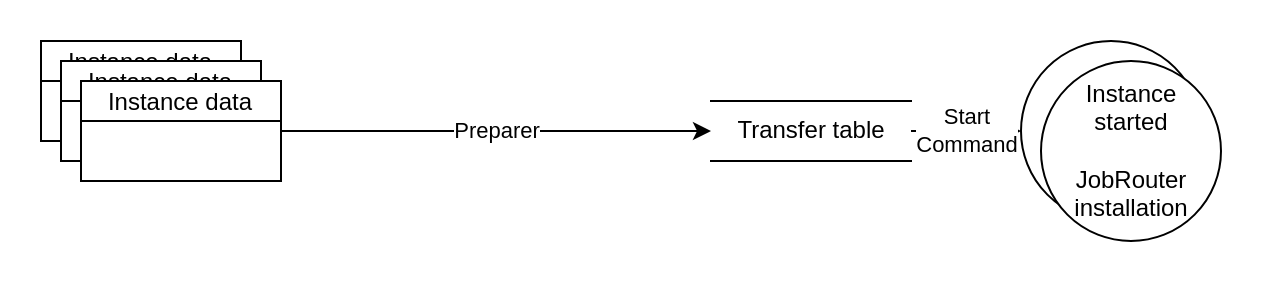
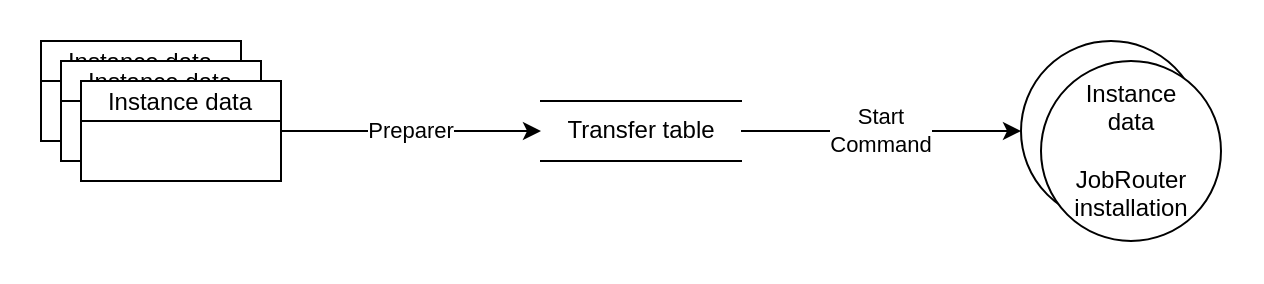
(811, 131) -> (641, 131)
(1132, 151) -> (1132, 151)
